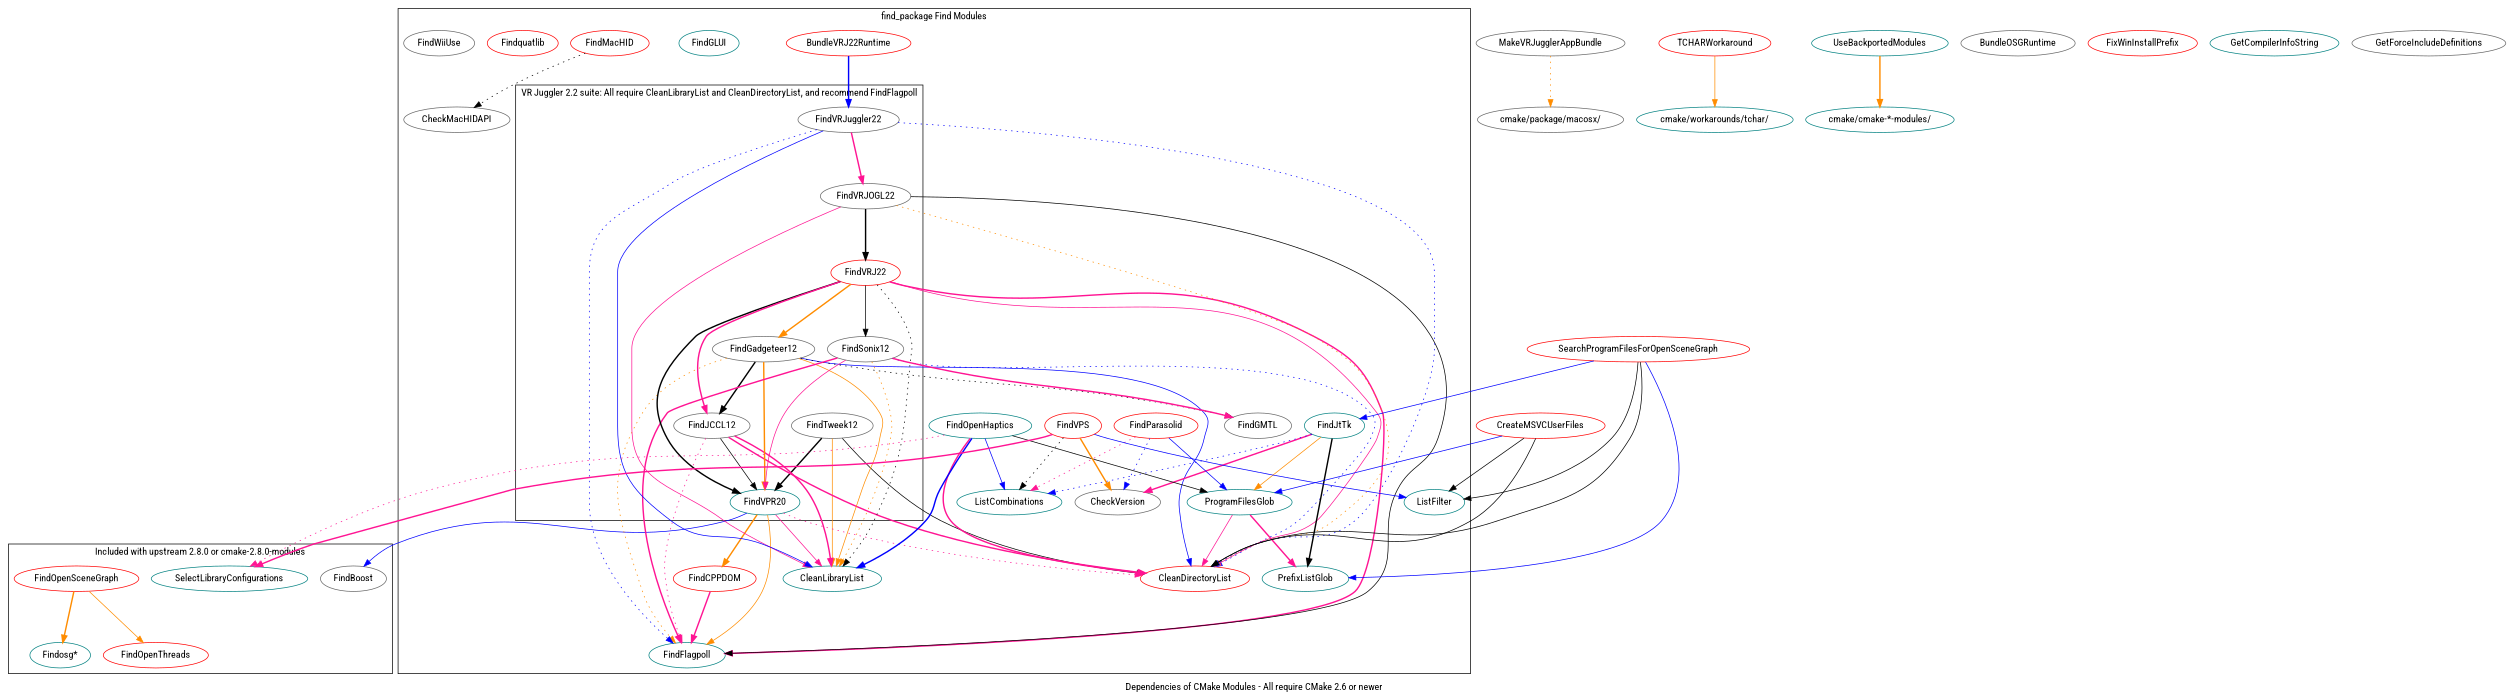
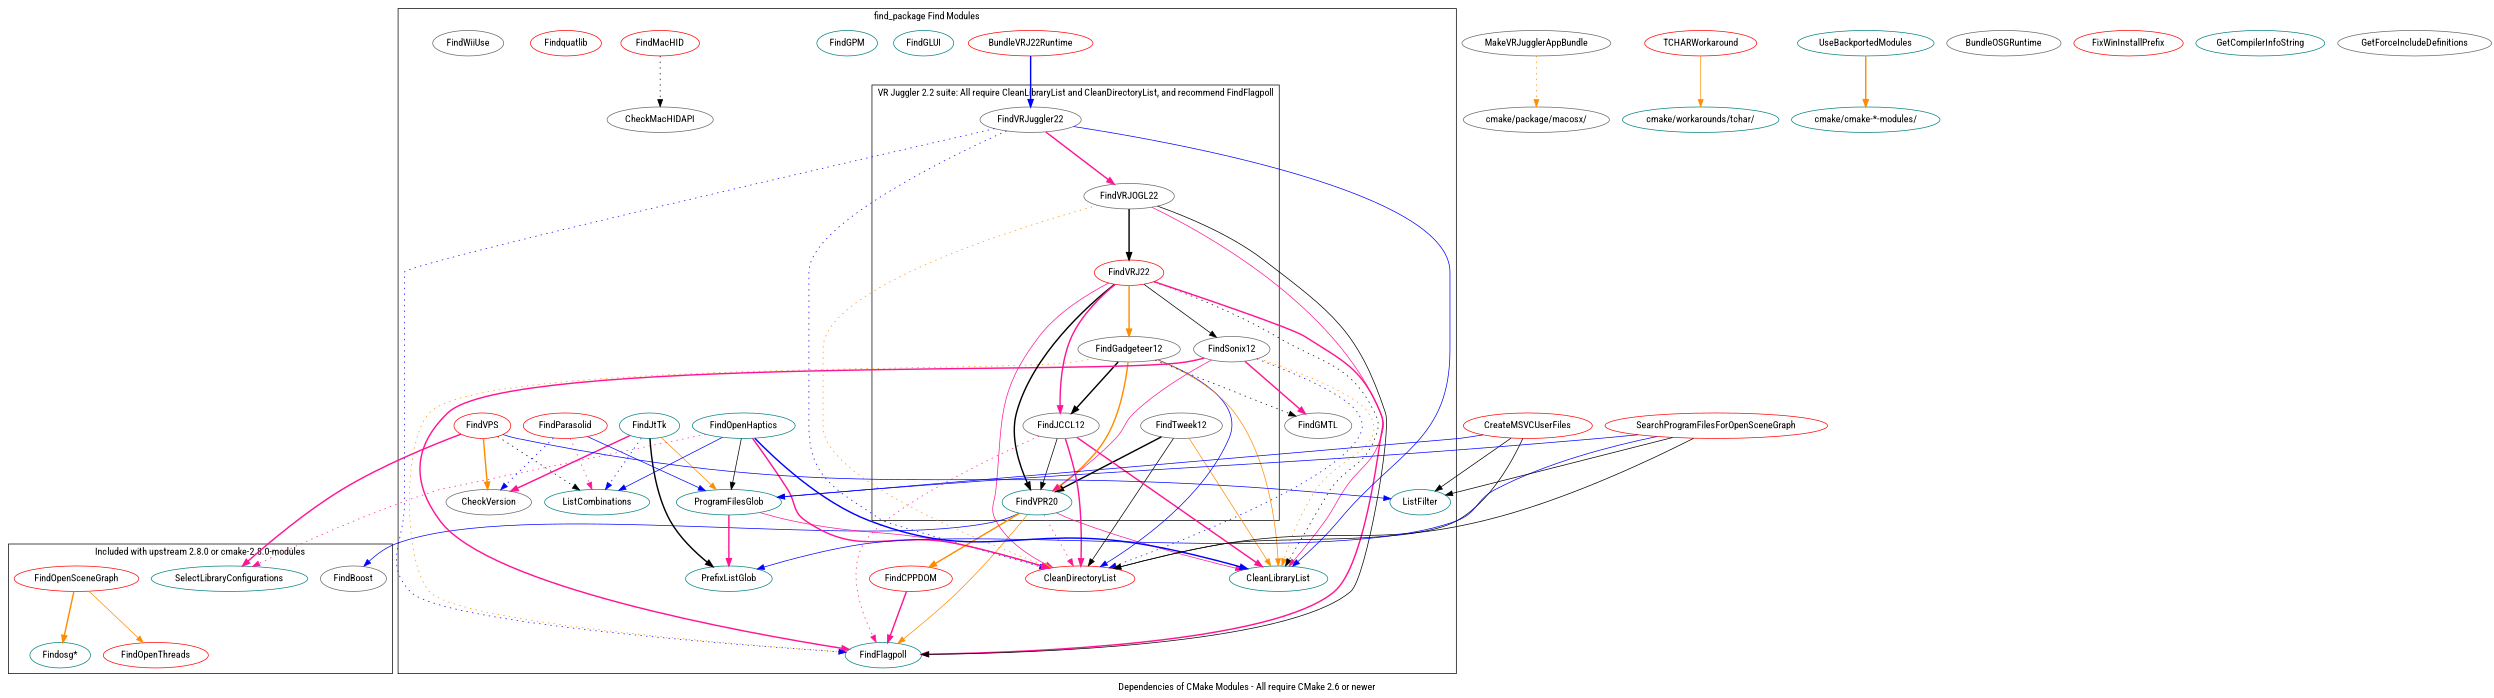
none -> (847, 43)
(1480, 389) -> (1233, 465)
